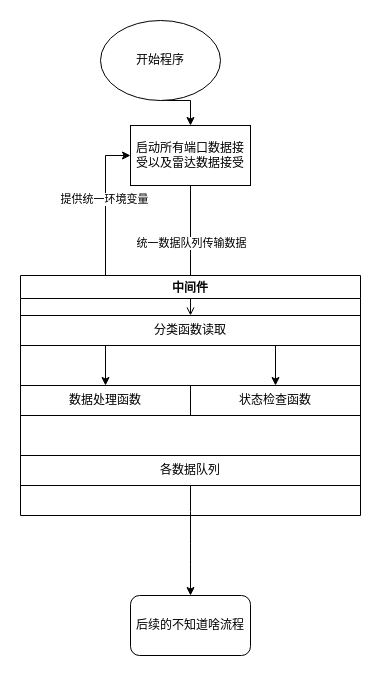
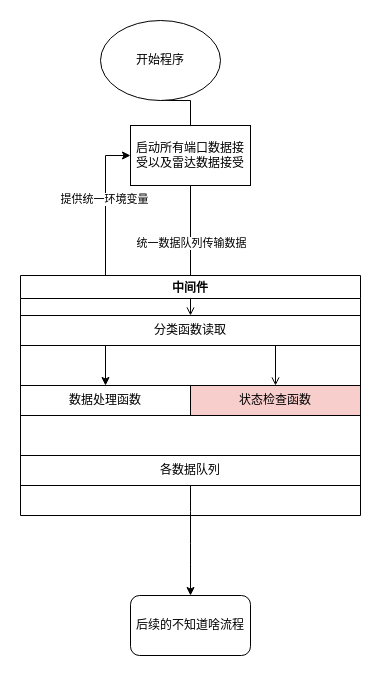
(191, 117) -> (191, 120)
(276, 377) -> (276, 378)
(276, 401) -> (276, 401)
